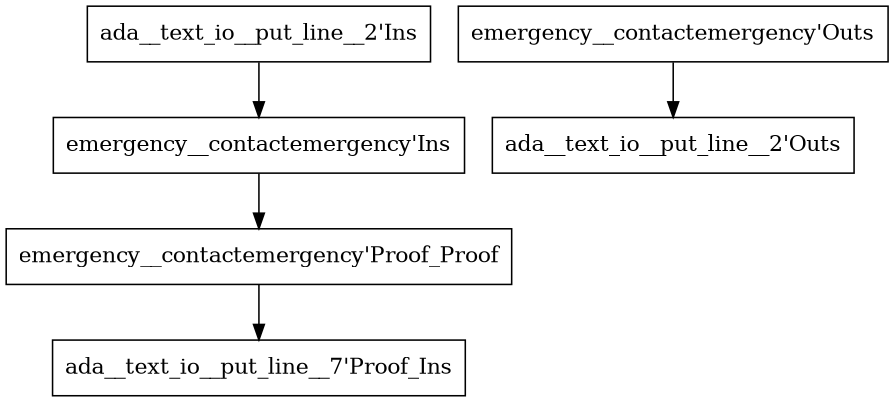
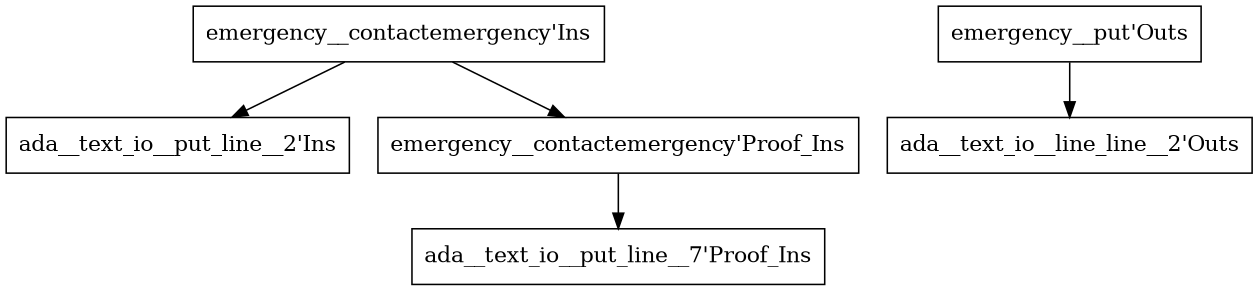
(673, 34) -> (1070, 34)
(259, 82) -> (295, 86)
(673, 145) -> (1070, 145)
(259, 257) -> (618, 145)
